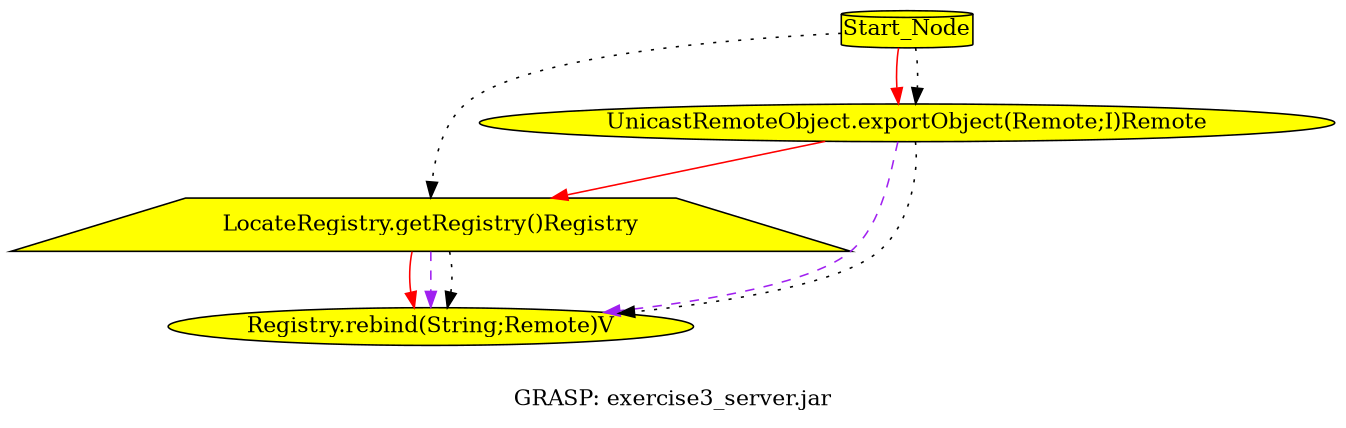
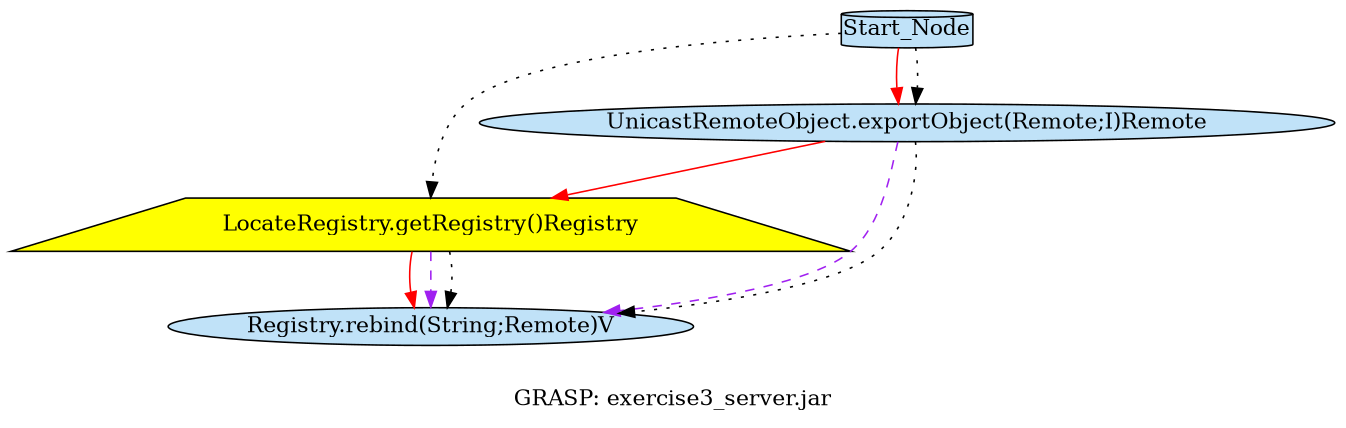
(907, 29) -> (907, 29)
(907, 123) -> (907, 123)
(431, 327) -> (431, 327)
